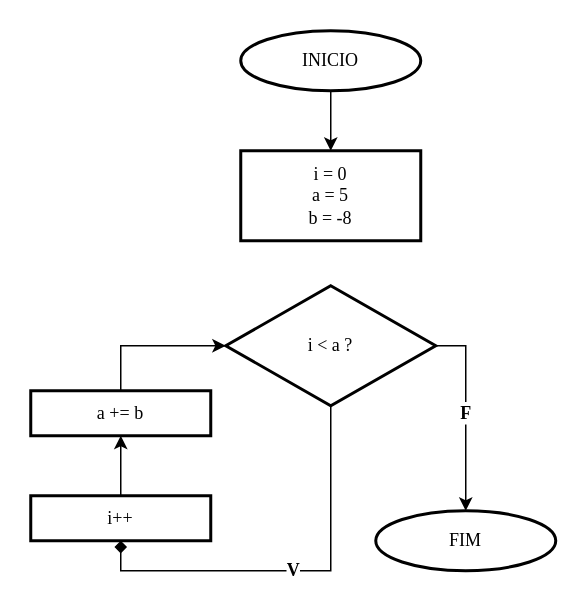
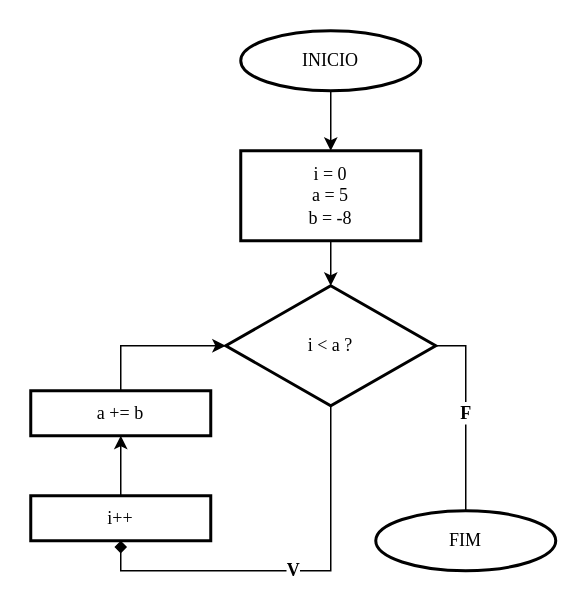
none -> (331, 269)
(466, 499) -> (466, 503)
